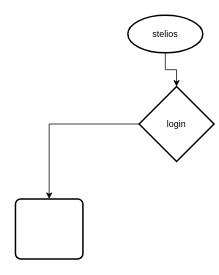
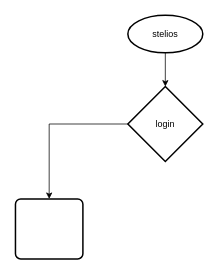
(177, 124) -> (165, 124)
